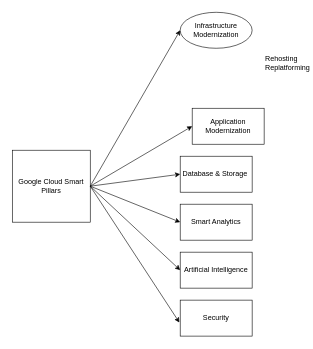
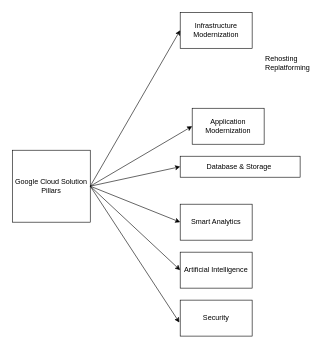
(216, 30) -> (216, 30)
(216, 174) -> (240, 167)
(51, 186) -> (51, 186)
